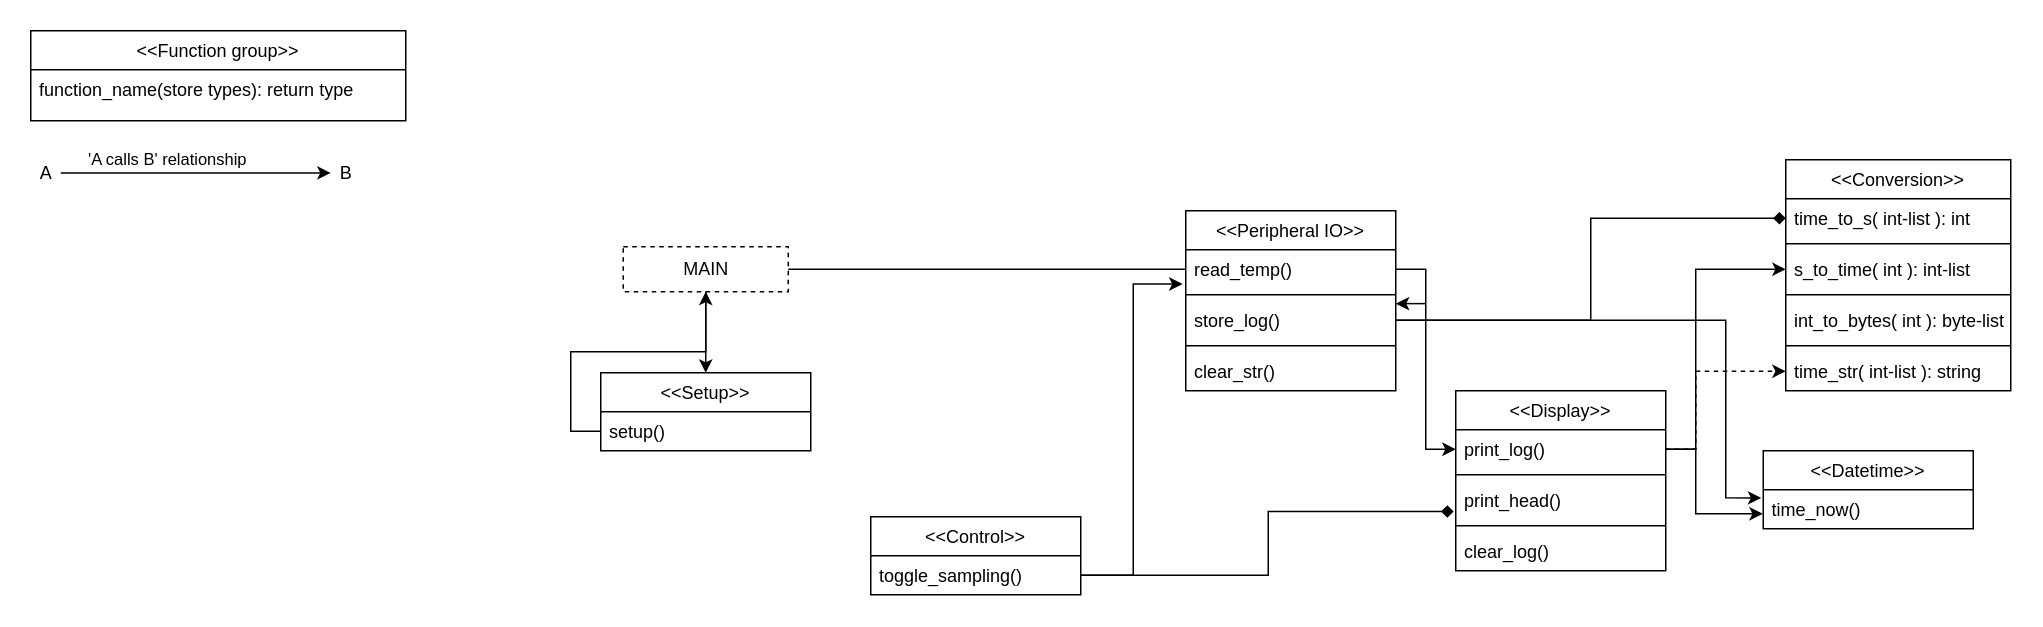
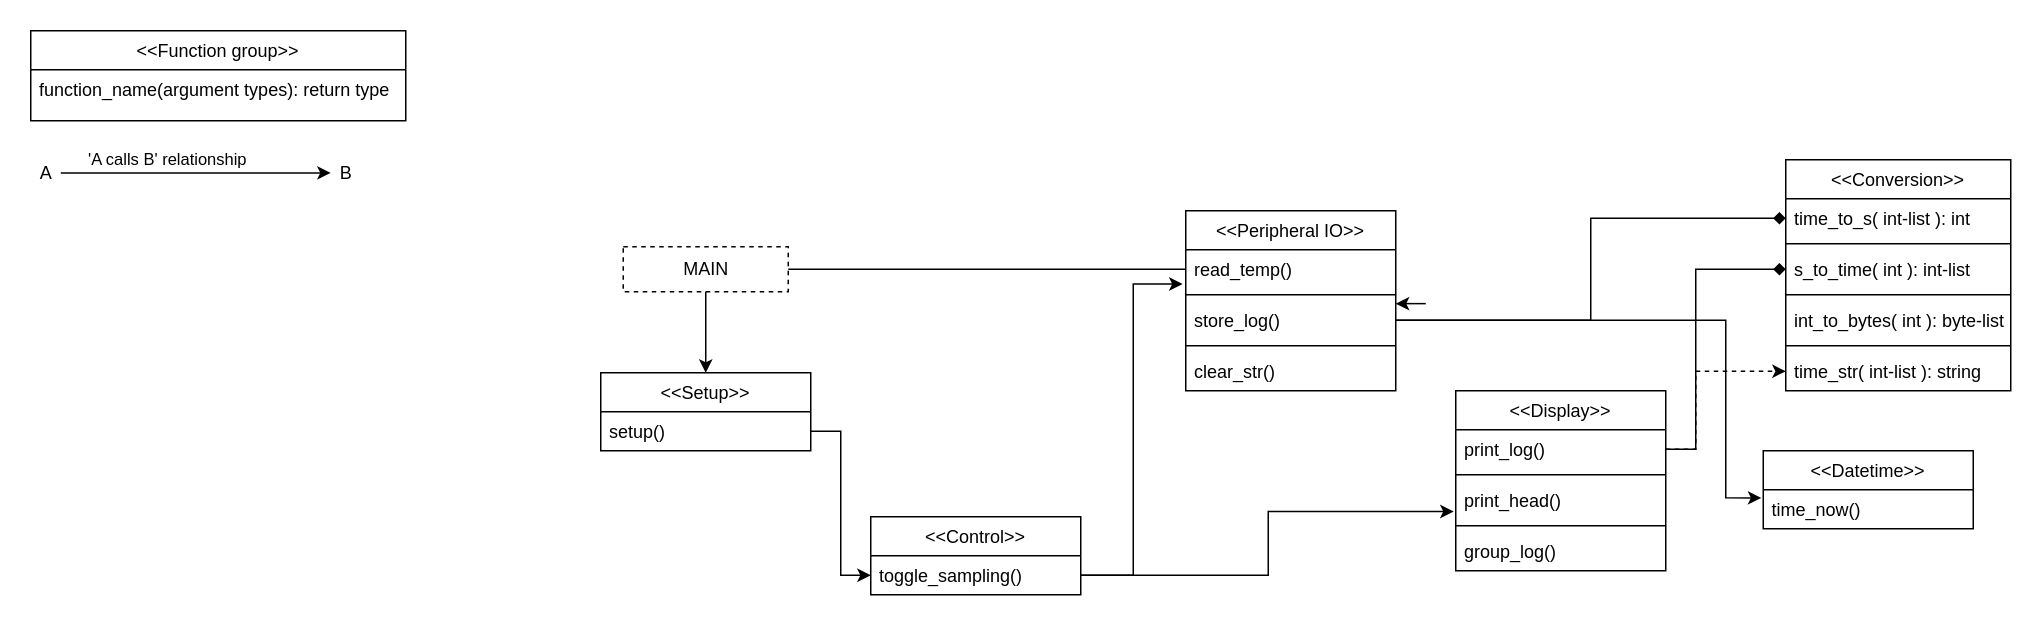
(224, 90) -> (239, 90)
(1774, 269) -> (1773, 269)
(582, 352) -> (841, 498)
(1426, 354) -> none
(1441, 511) -> (1442, 511)
(1696, 511) -> none
(1515, 552) -> (1517, 552)
